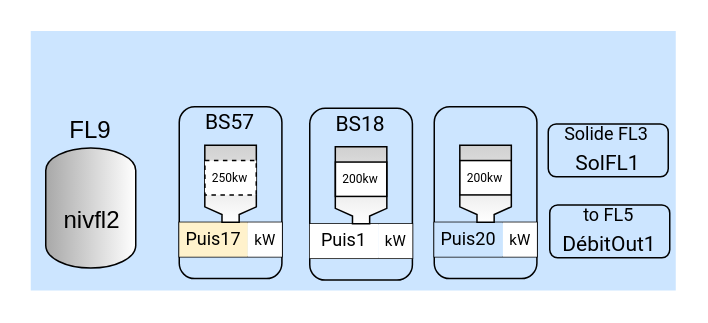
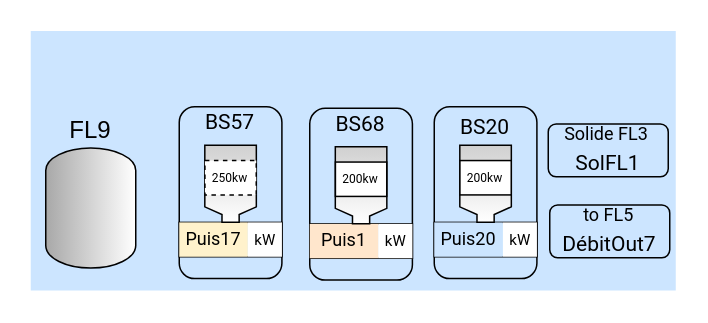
(361, 124) -> (361, 124)
none -> (486, 127)
(92, 220) -> none
(344, 241) -> (344, 241)
(610, 244) -> (610, 244)
